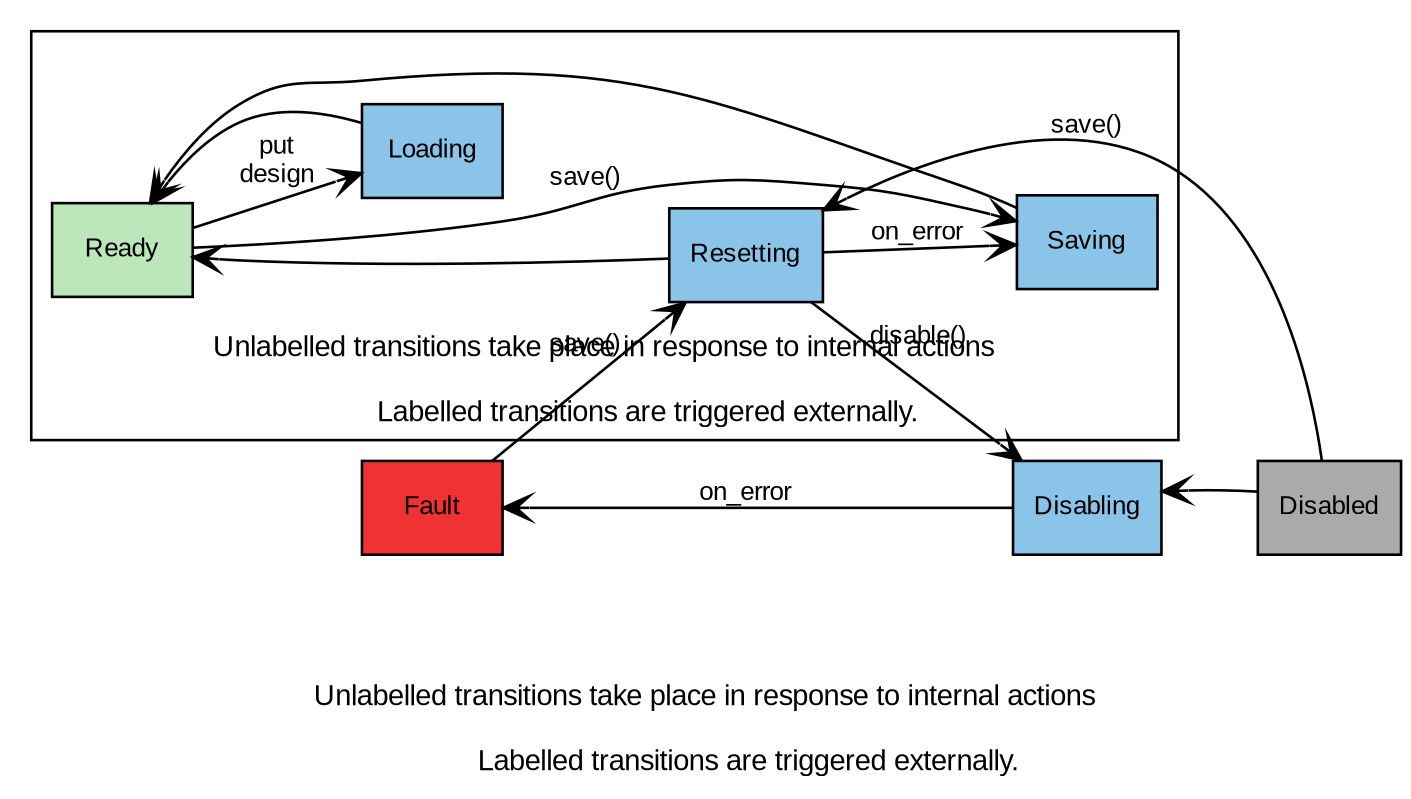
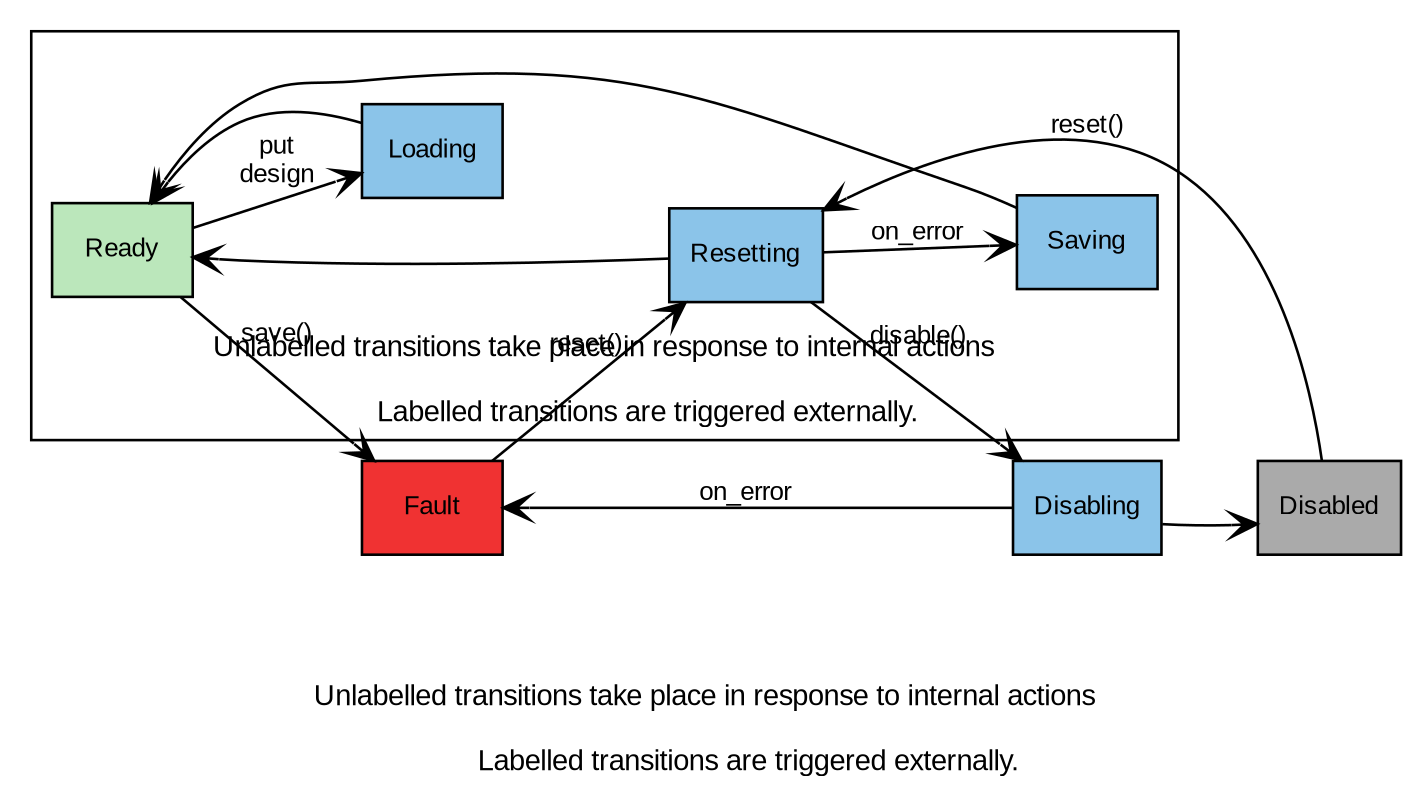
(1087, 126) -> (1087, 126)
(592, 200) -> (267, 370)
(586, 345) -> (586, 345)
(1223, 490) -> (1197, 525)
